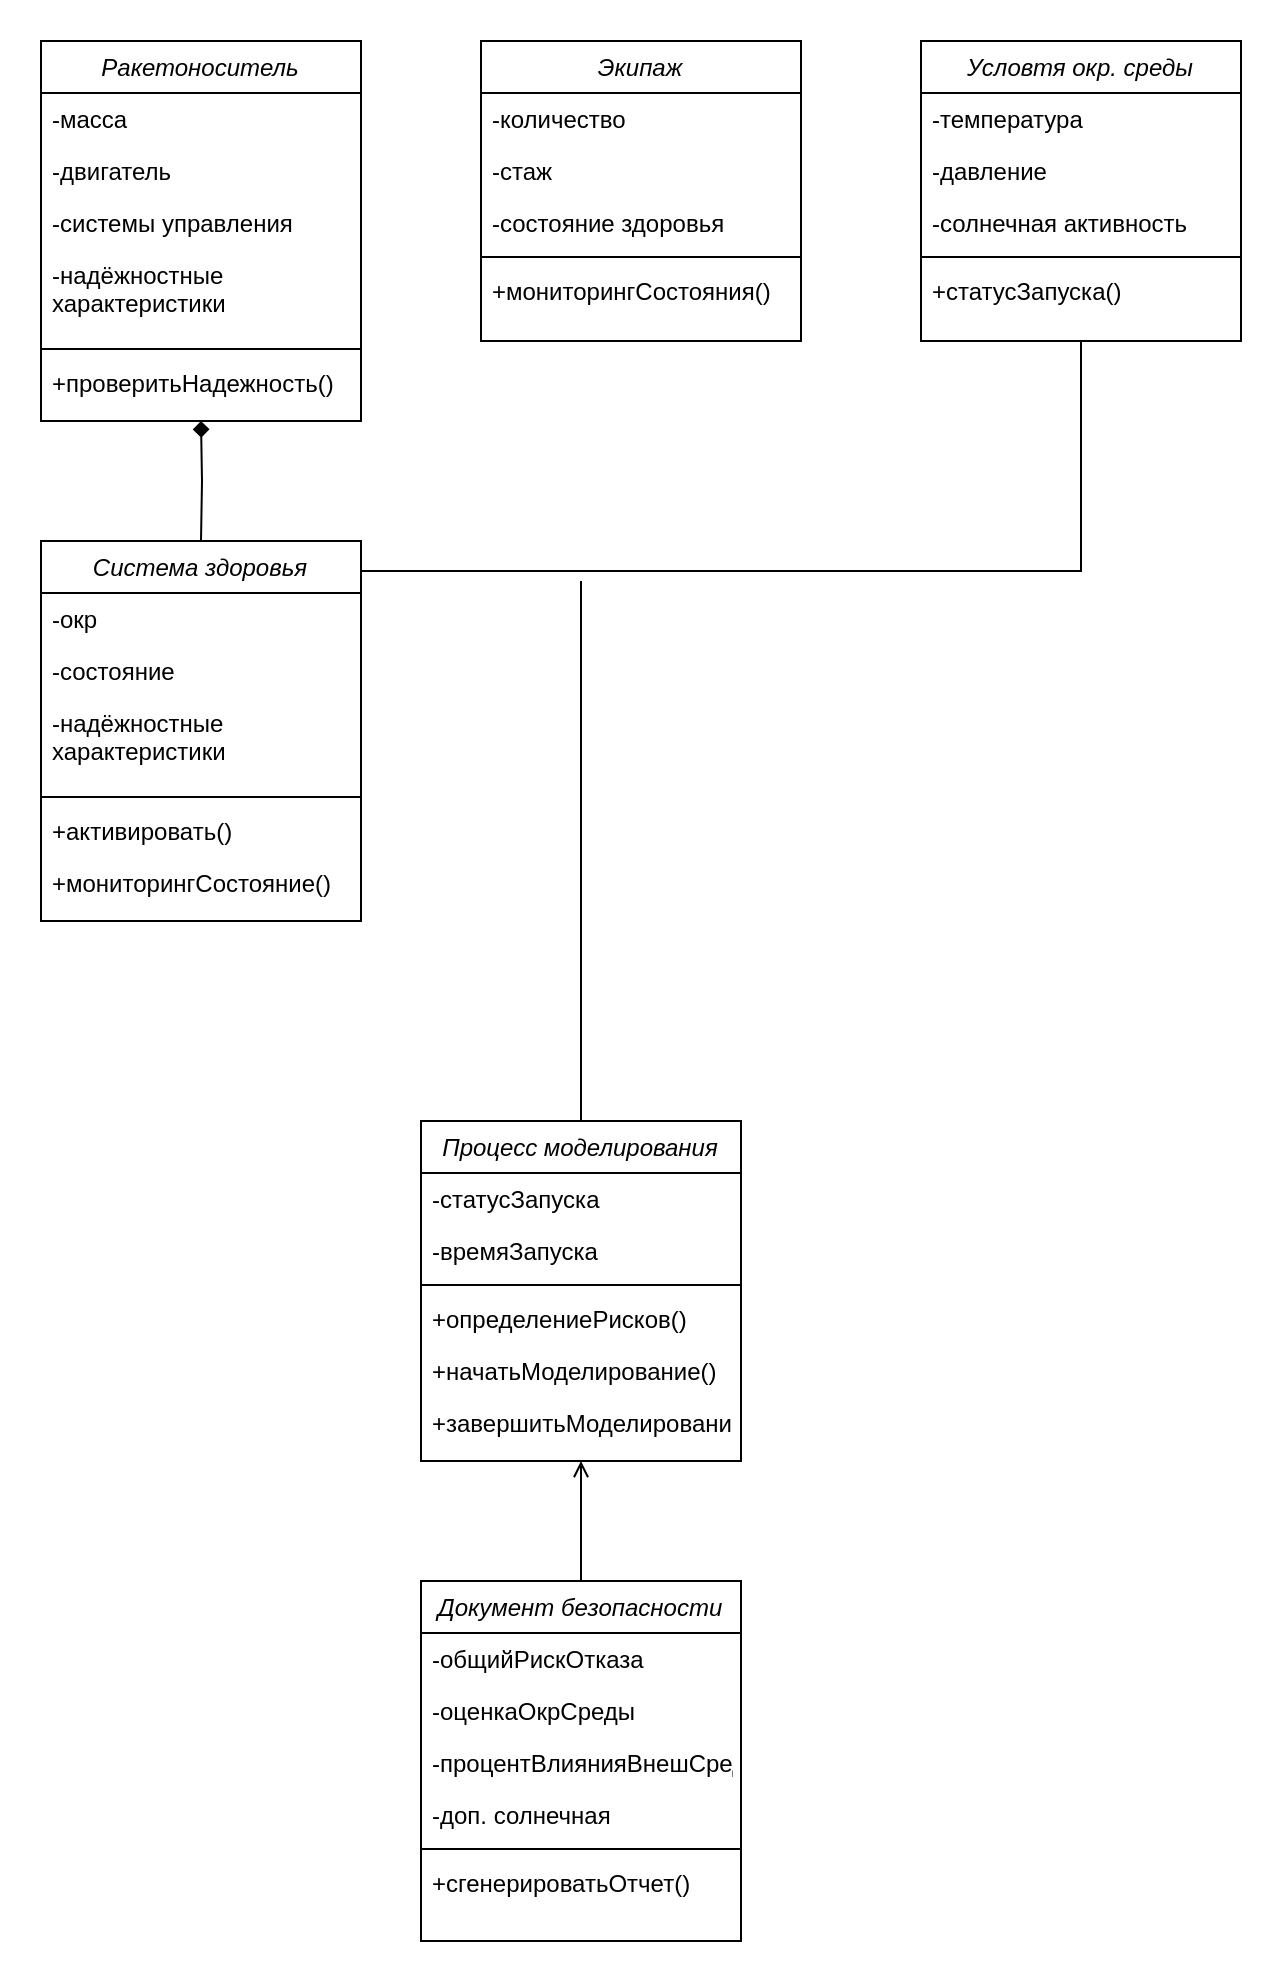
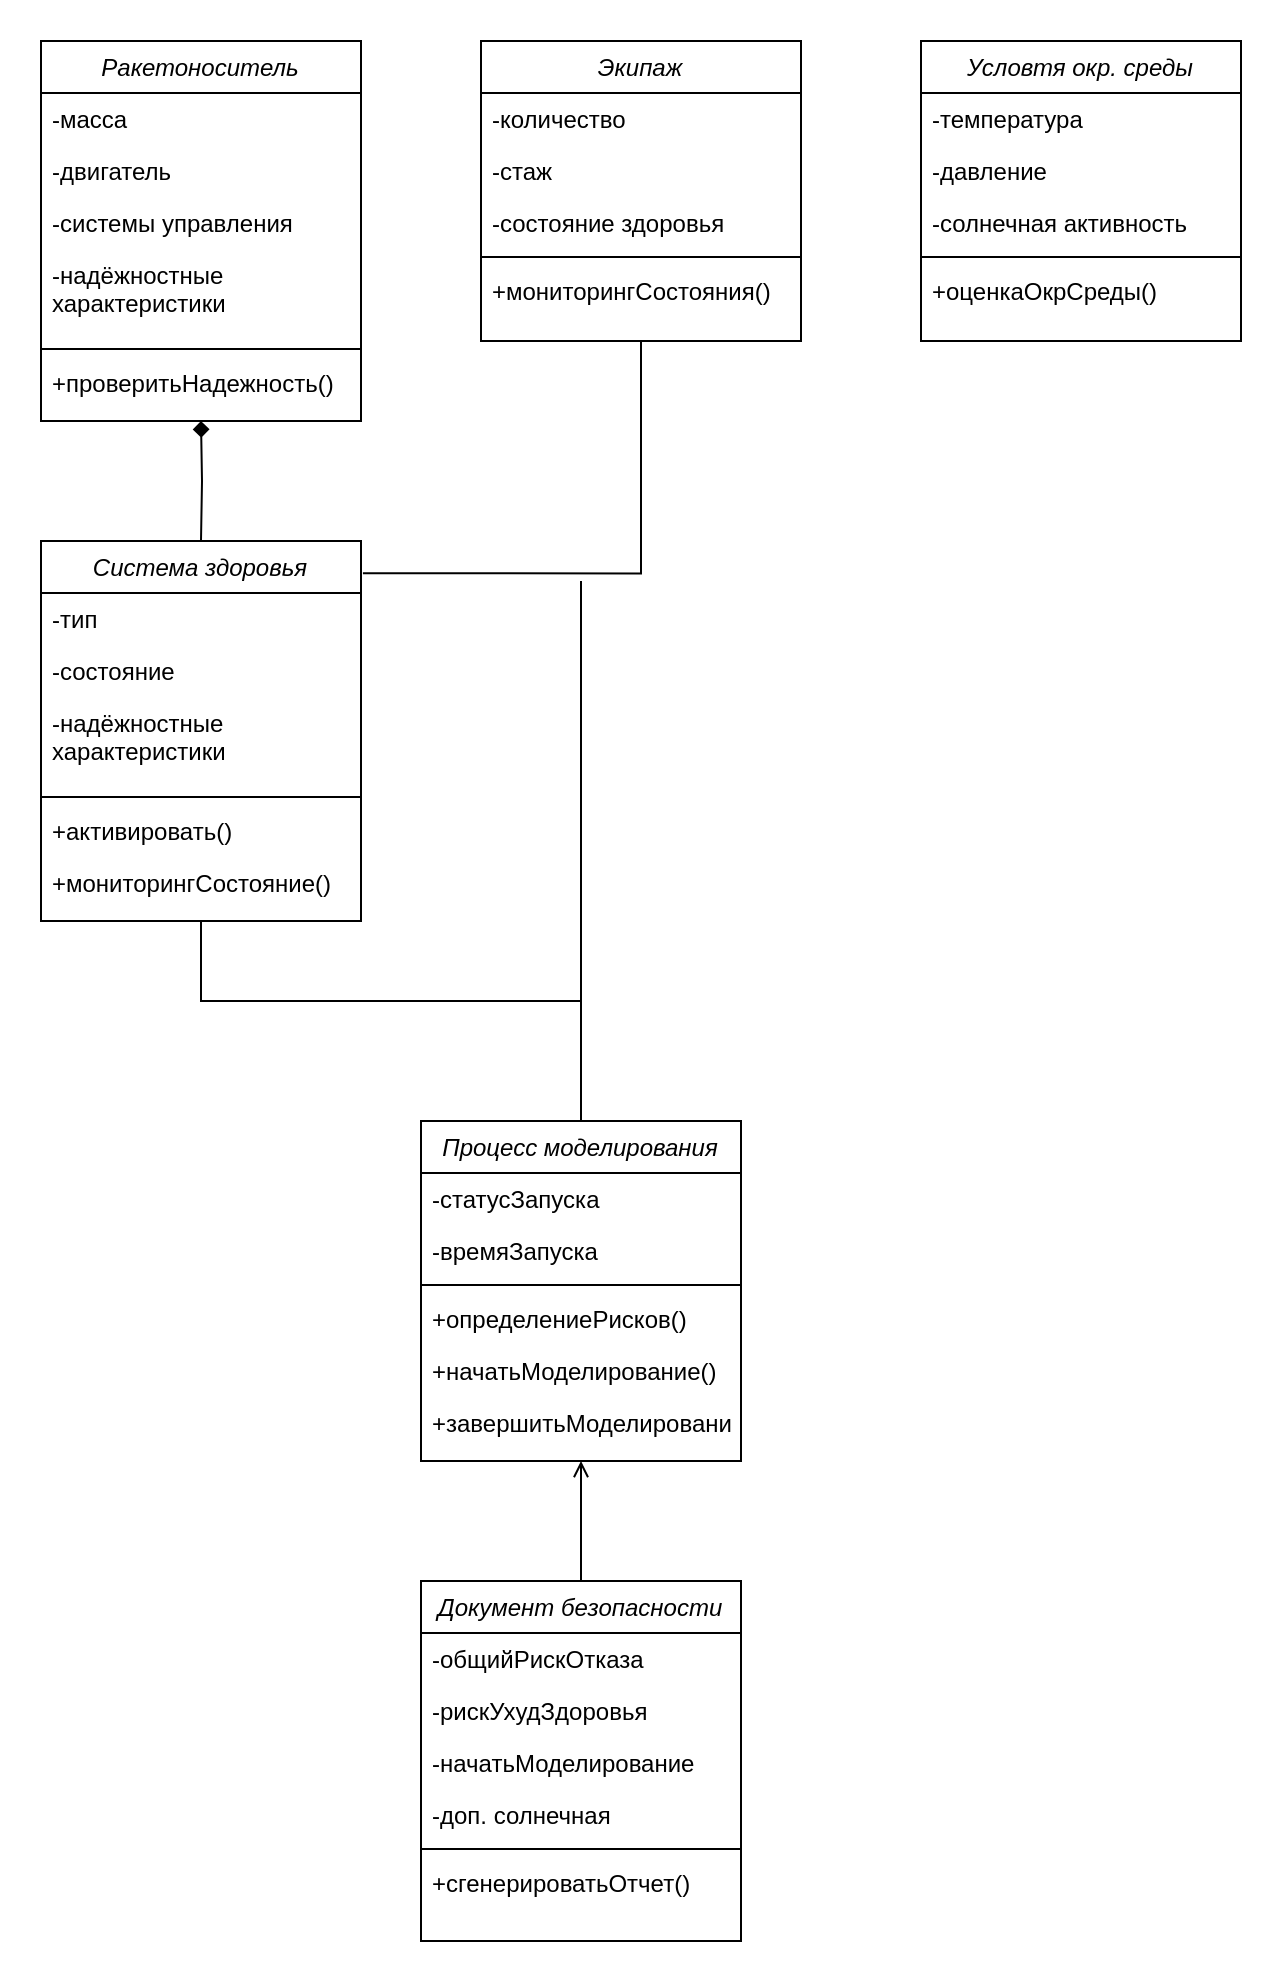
(1040, 292) -> (1046, 292)
none -> (641, 456)
(976, 571) -> none
(79, 620) -> (79, 620)
none -> (351, 1001)
(533, 1712) -> (546, 1712)
(593, 1764) -> (566, 1764)
